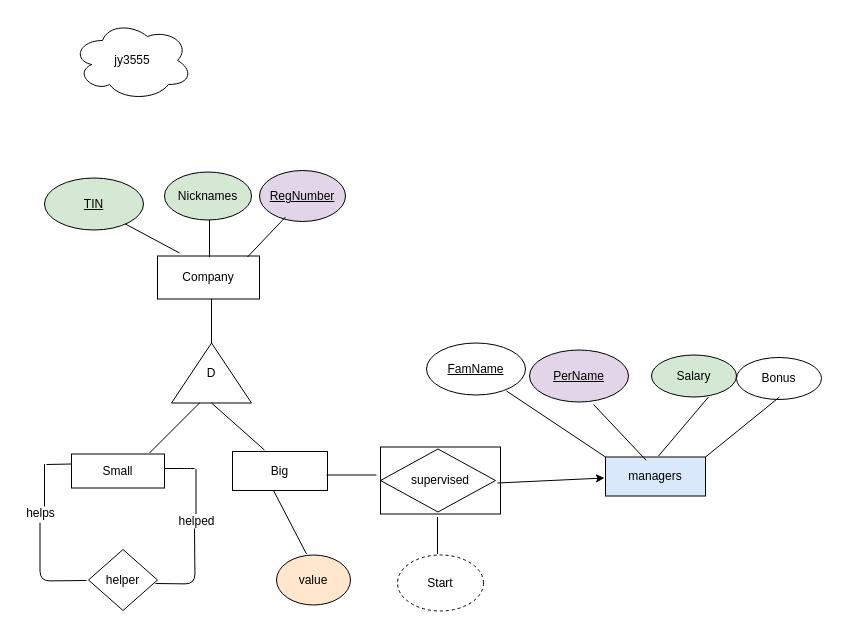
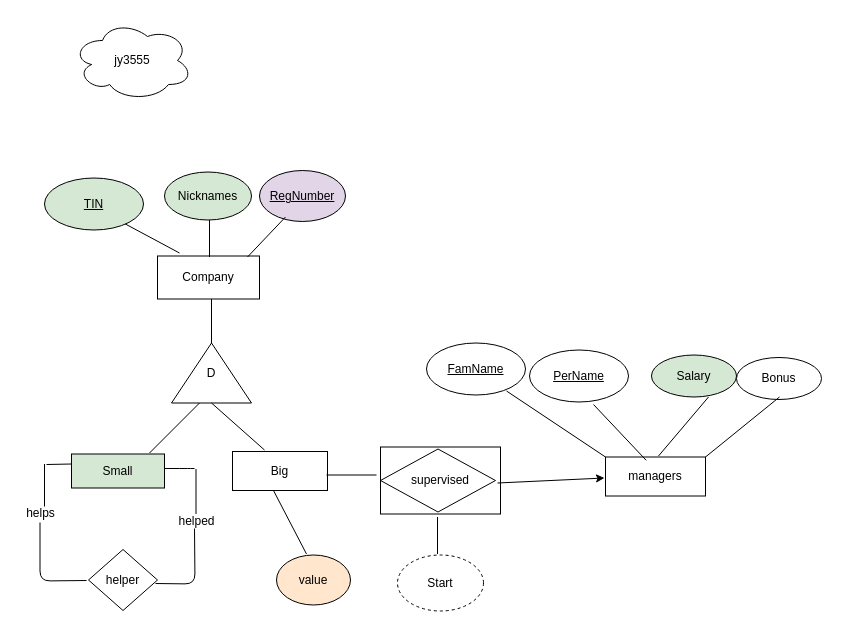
(579, 376) -> (579, 376)
(118, 471) -> (118, 471)
(656, 477) -> (656, 477)
